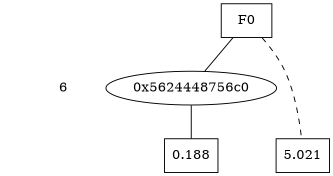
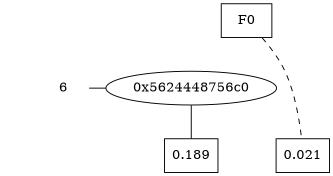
(219, 54) -> (98, 88)
(191, 156) -> (191, 156)
(303, 156) -> (303, 156)
